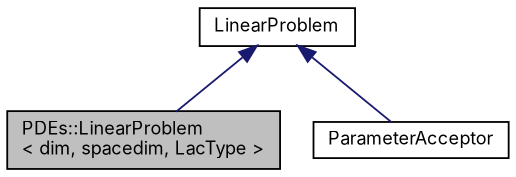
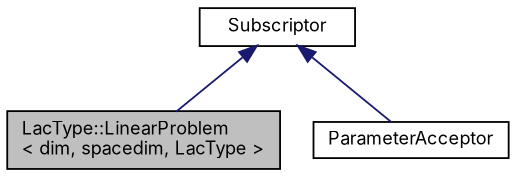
(277, 27) -> (277, 27)
(144, 140) -> (144, 140)
